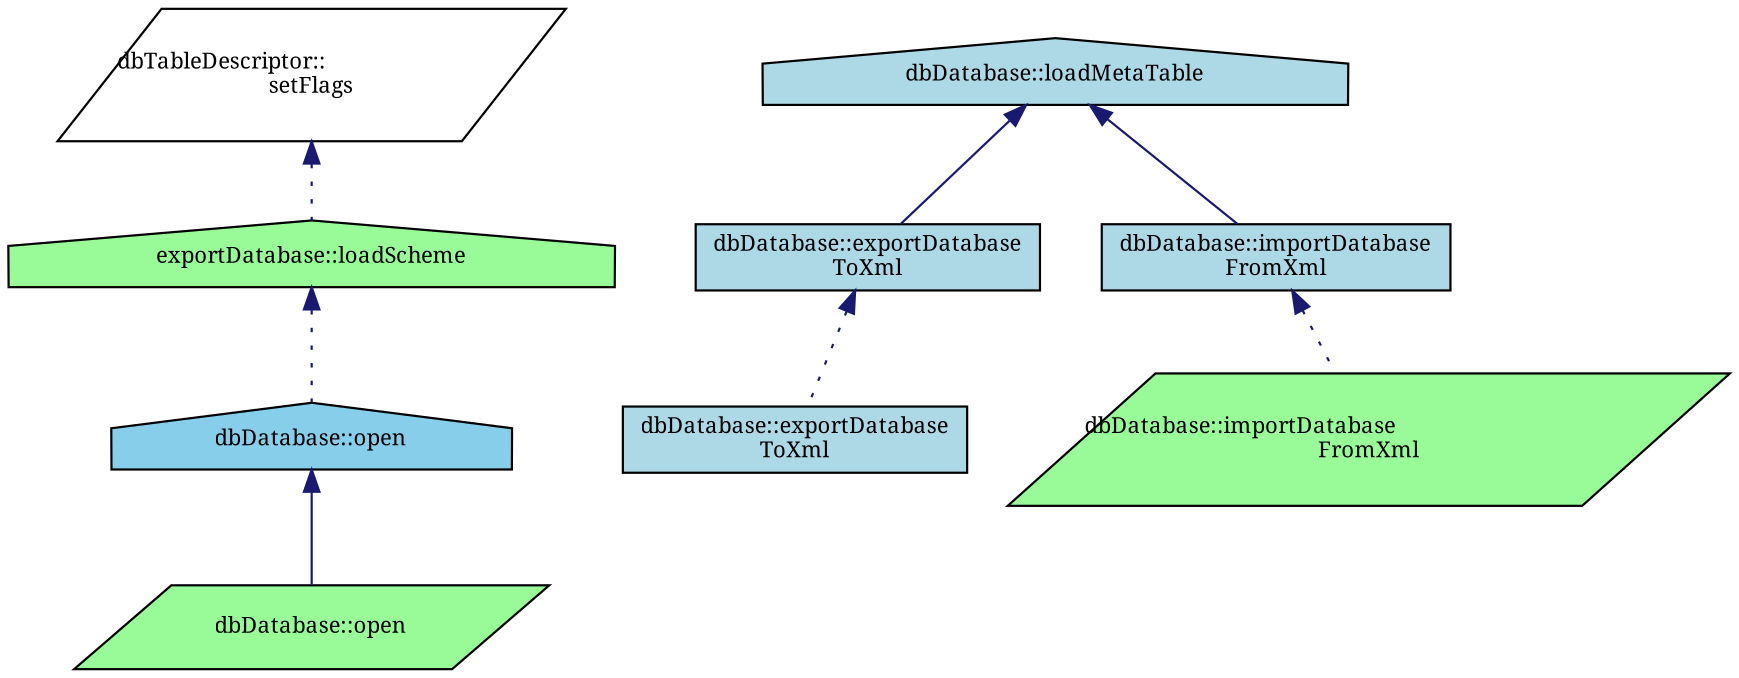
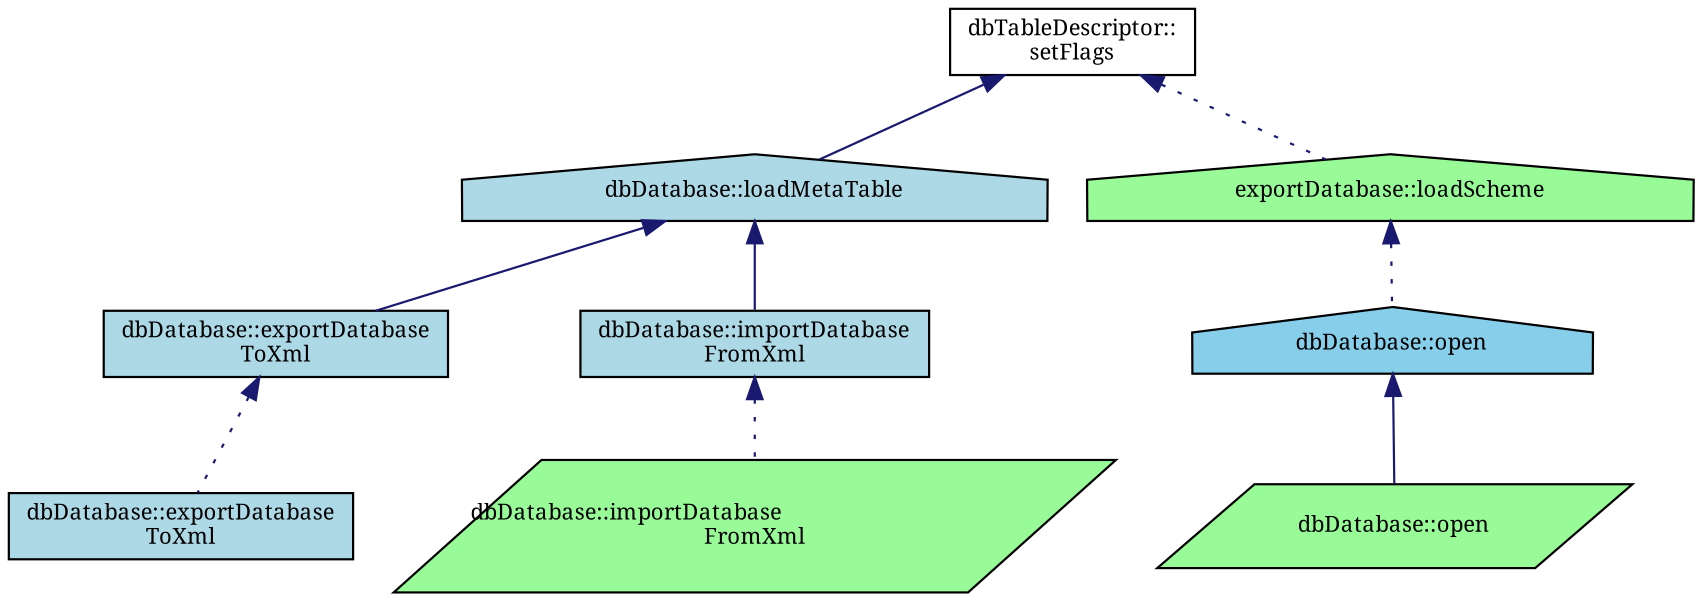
(312, 75) -> (1073, 42)
none -> (902, 122)
